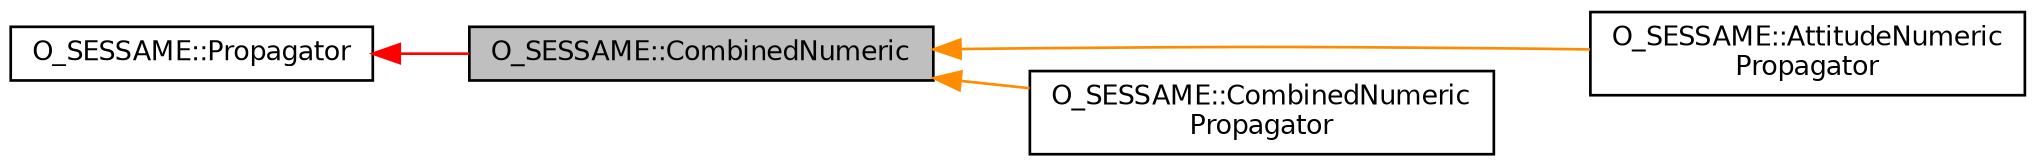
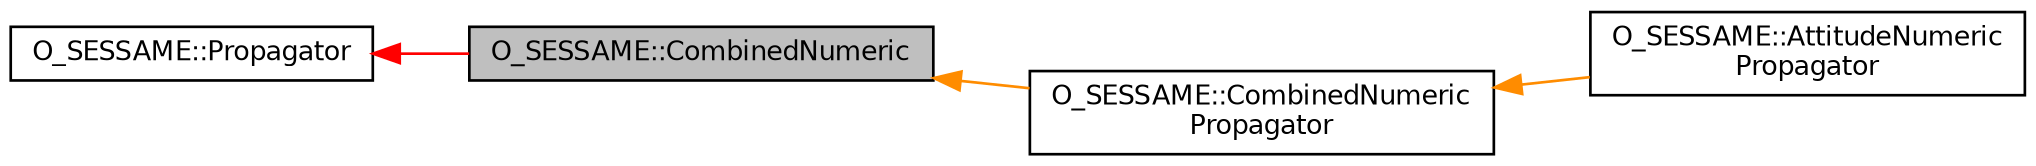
(1275, 47) -> (1556, 81)
